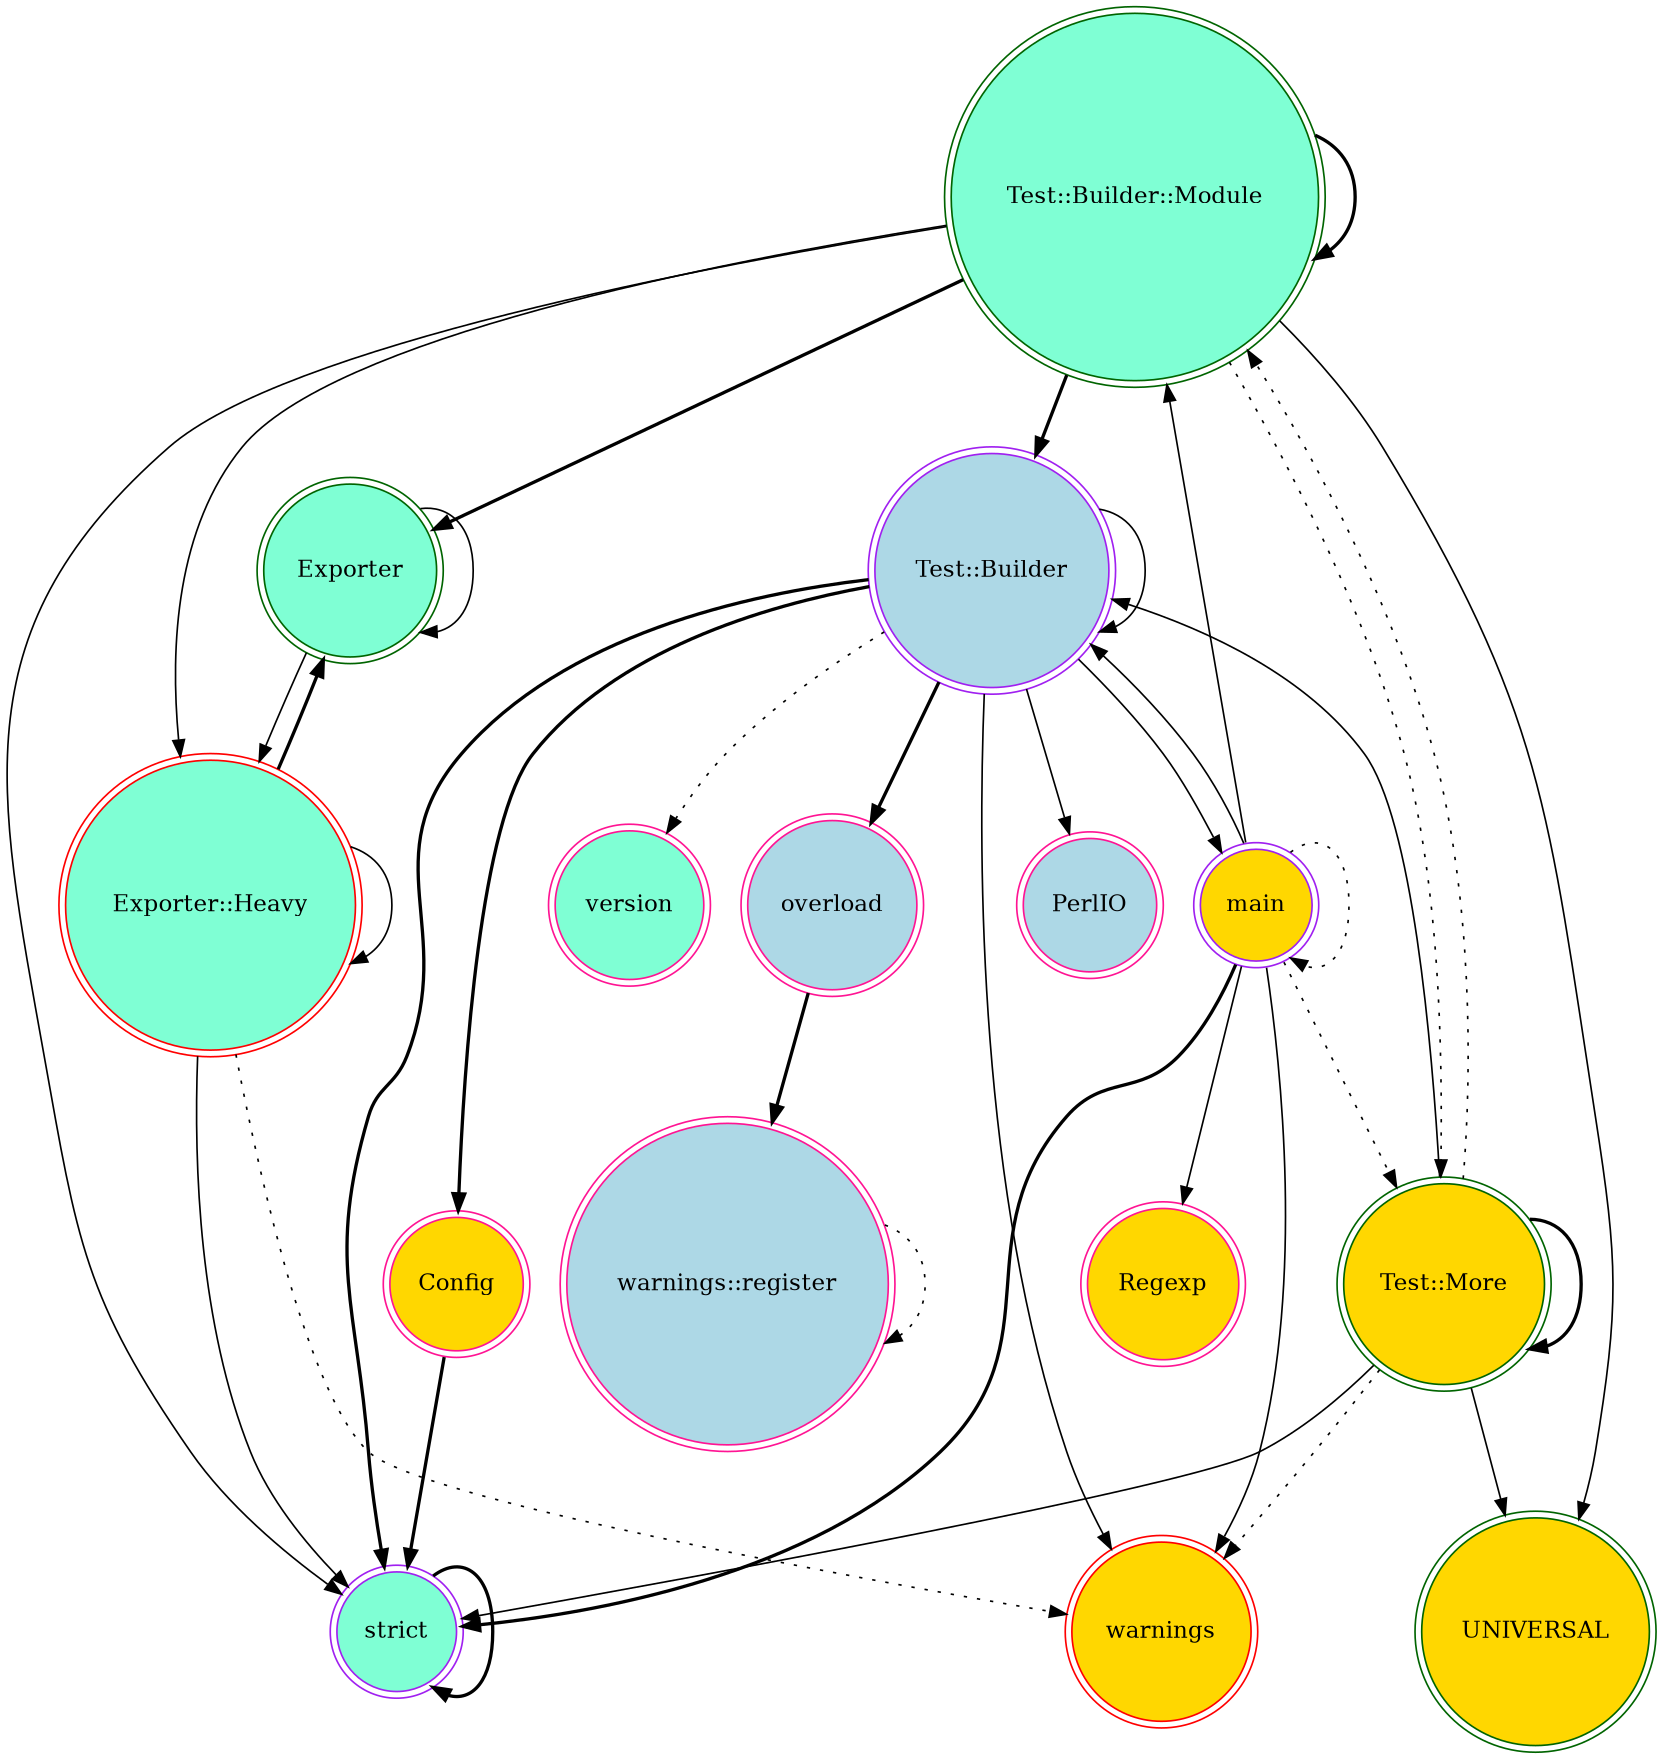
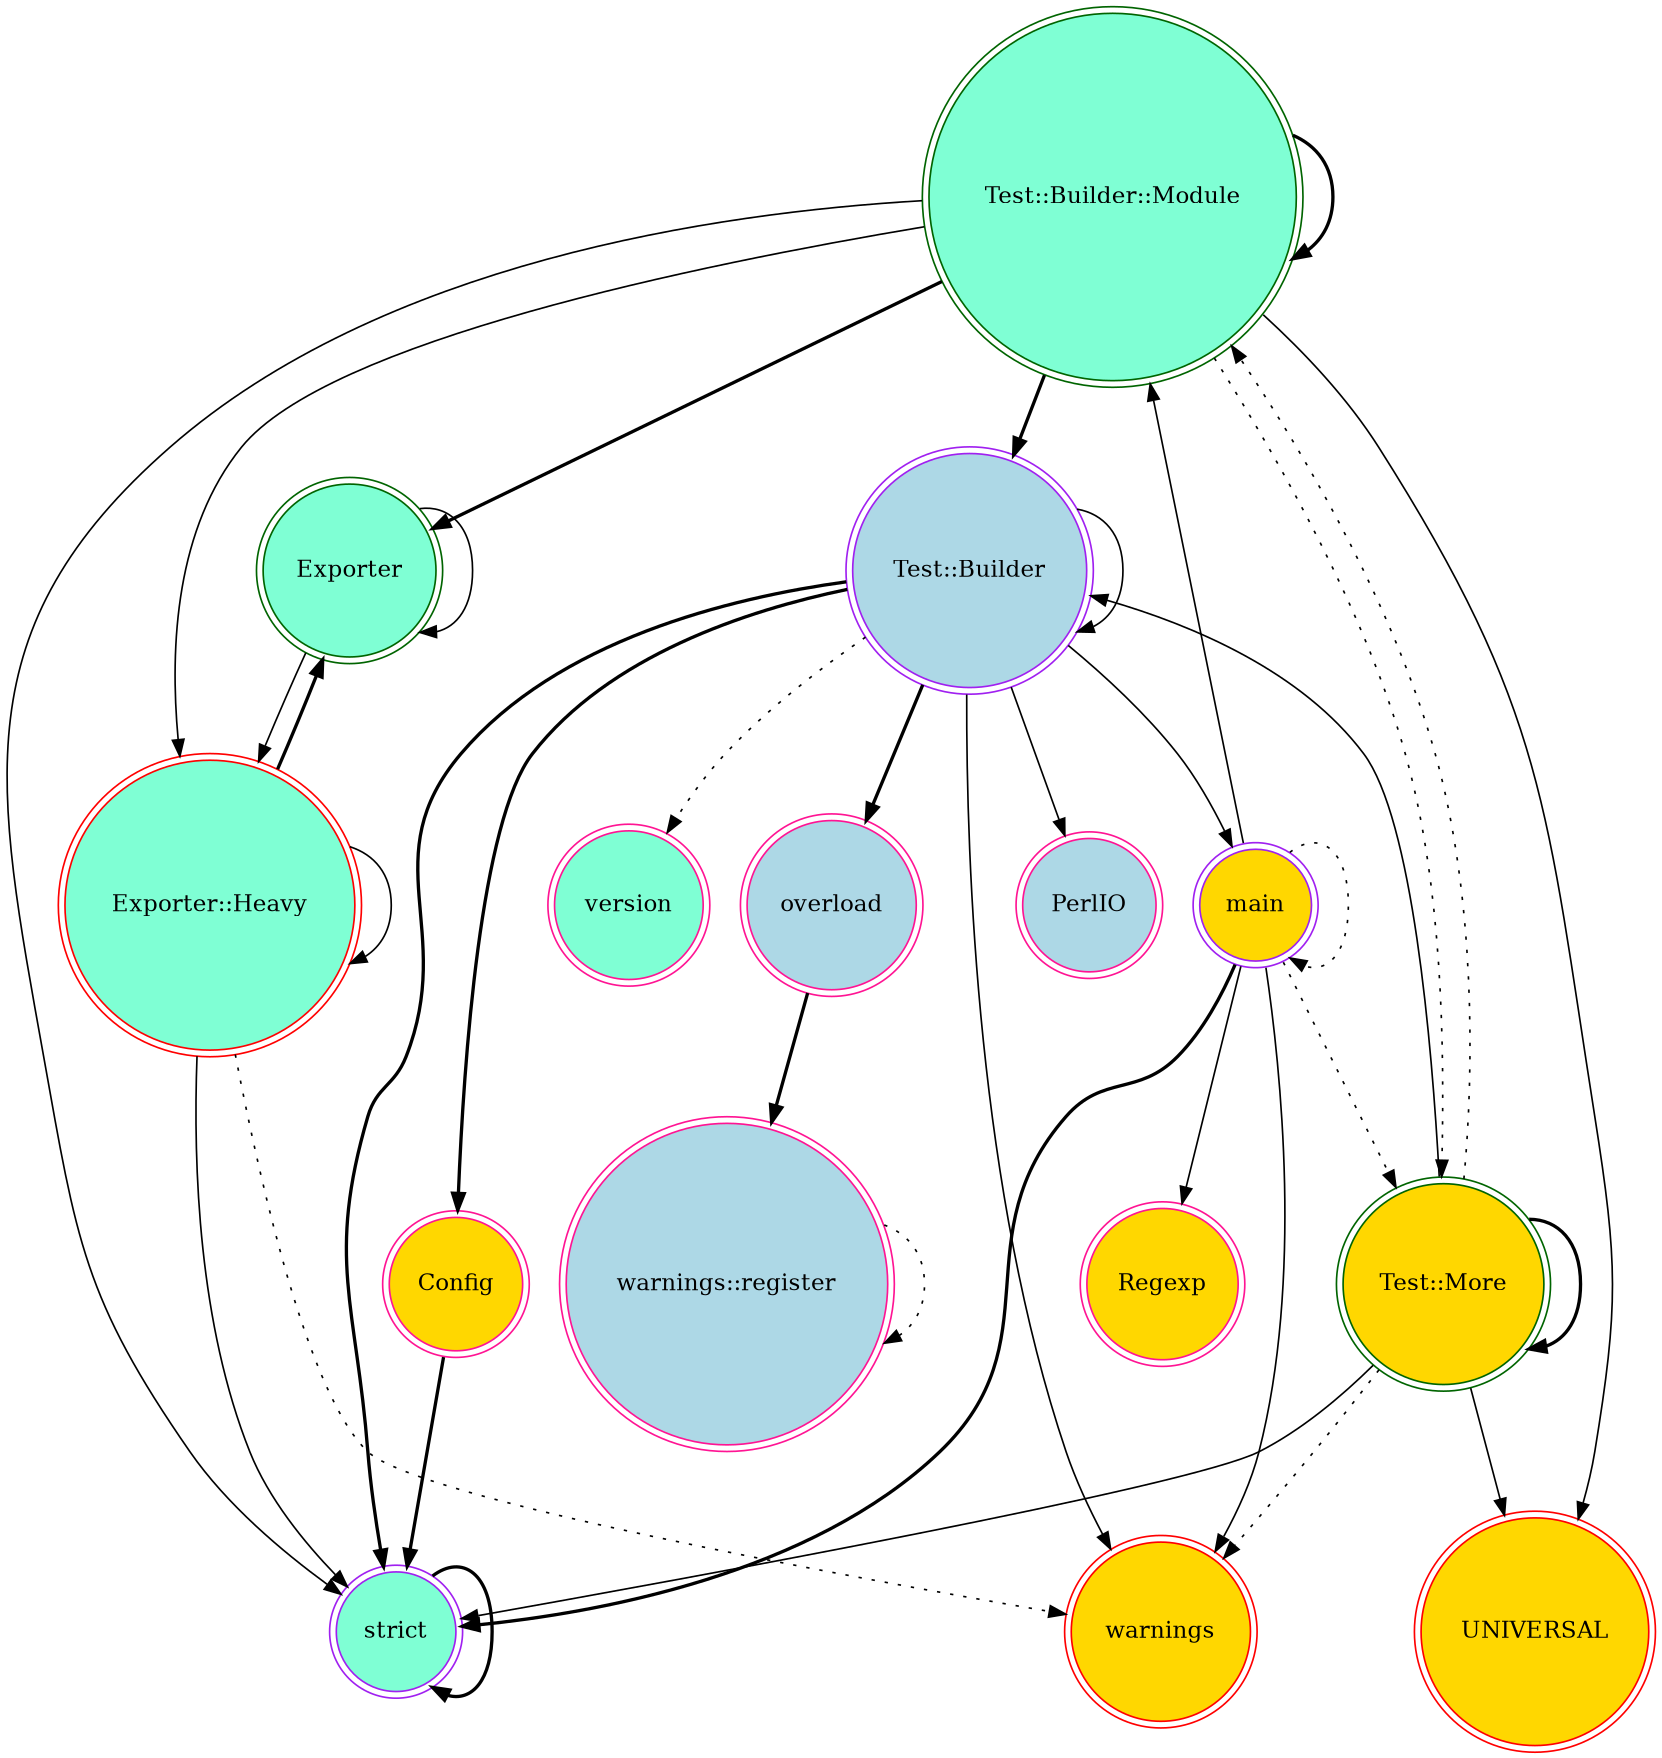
(1184, 742) -> none
(1536, 1632) -> (1535, 1632)
